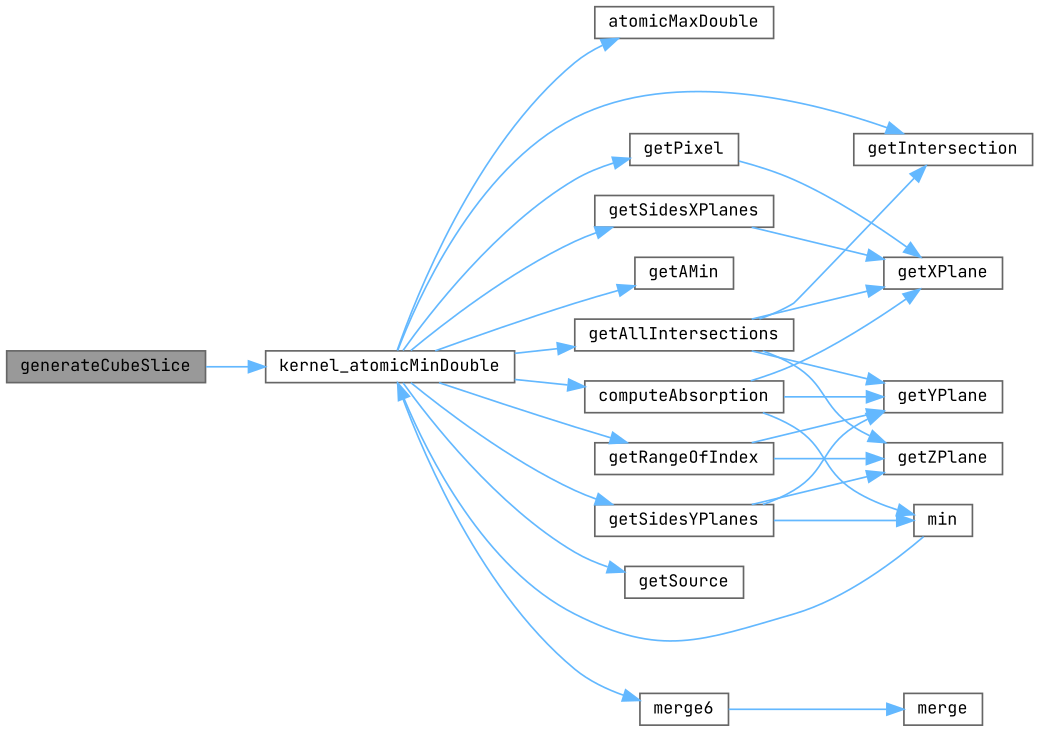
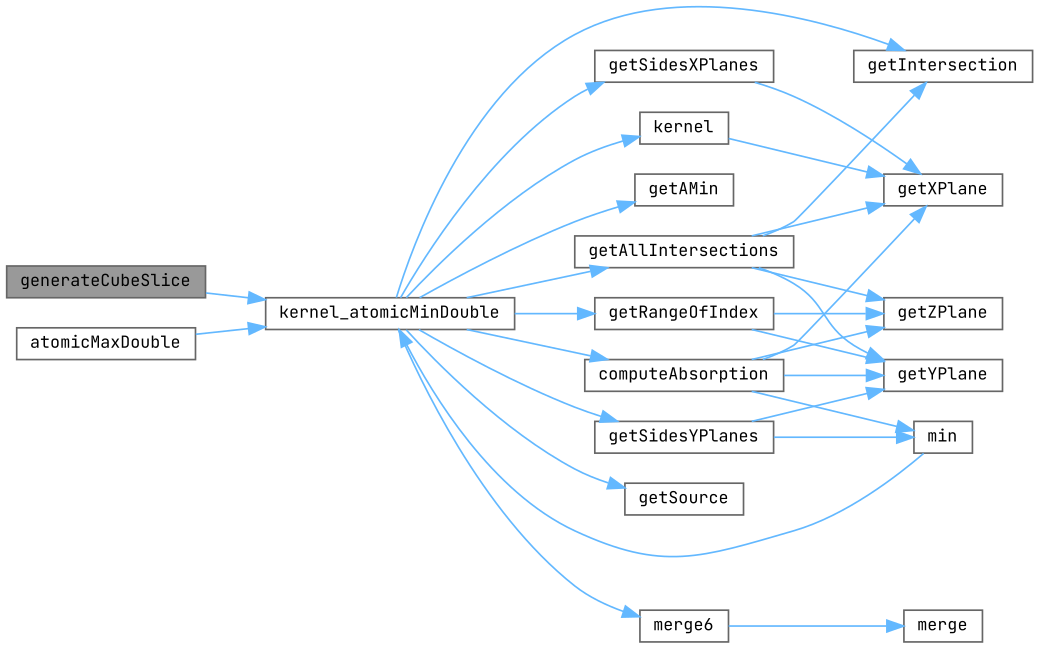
(684, 150) -> (684, 128)
(477, 181) -> (222, 331)
(812, 490) -> (810, 346)
